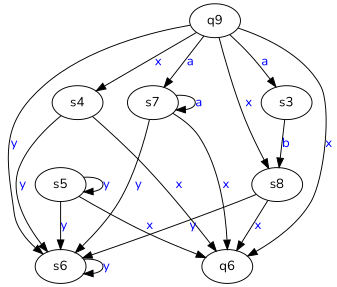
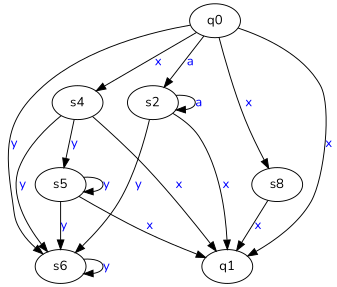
(215, 21) -> (215, 21)
(153, 103) -> (153, 103)
(287, 103) -> none
none -> (70, 139)
(174, 226) -> none
(227, 266) -> (227, 266)
